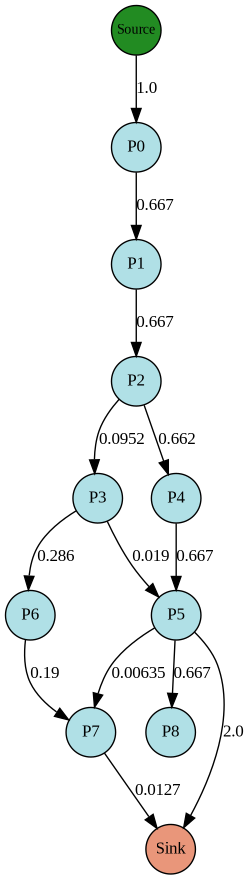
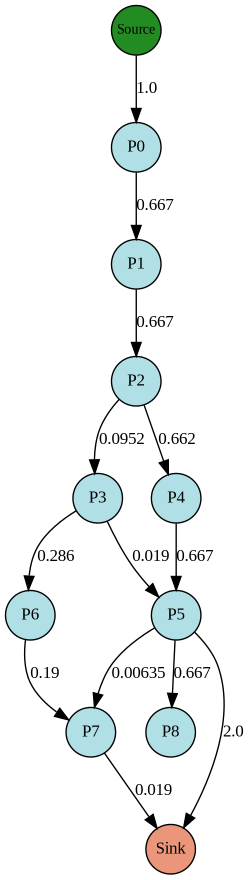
(158, 791) -> (154, 791)
